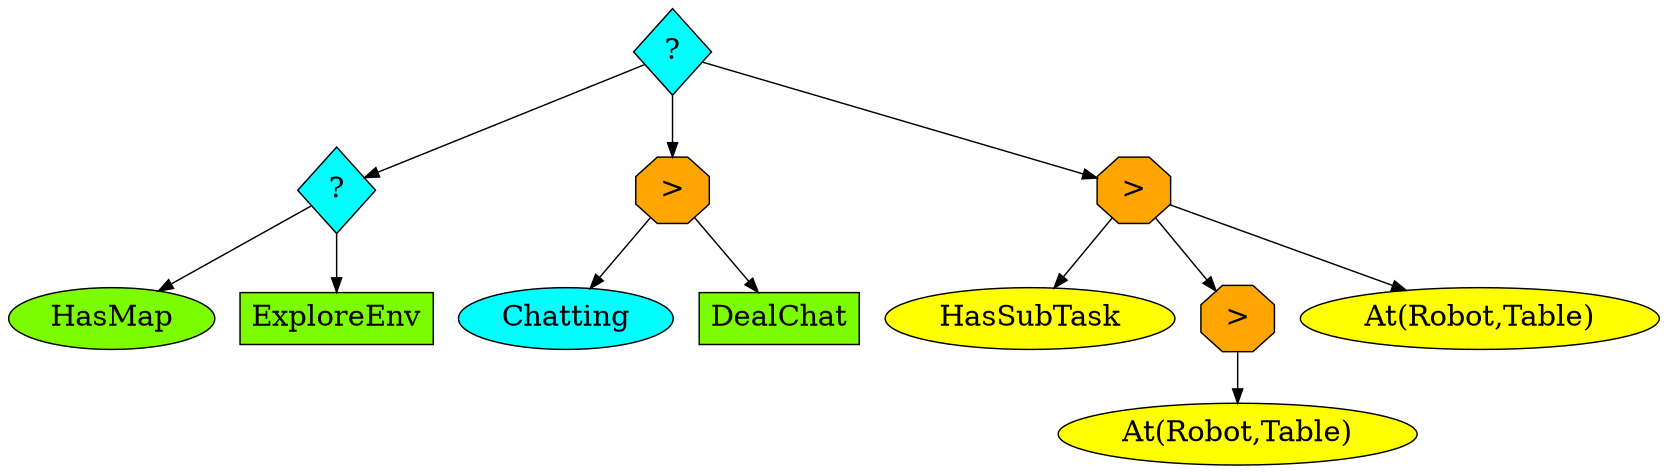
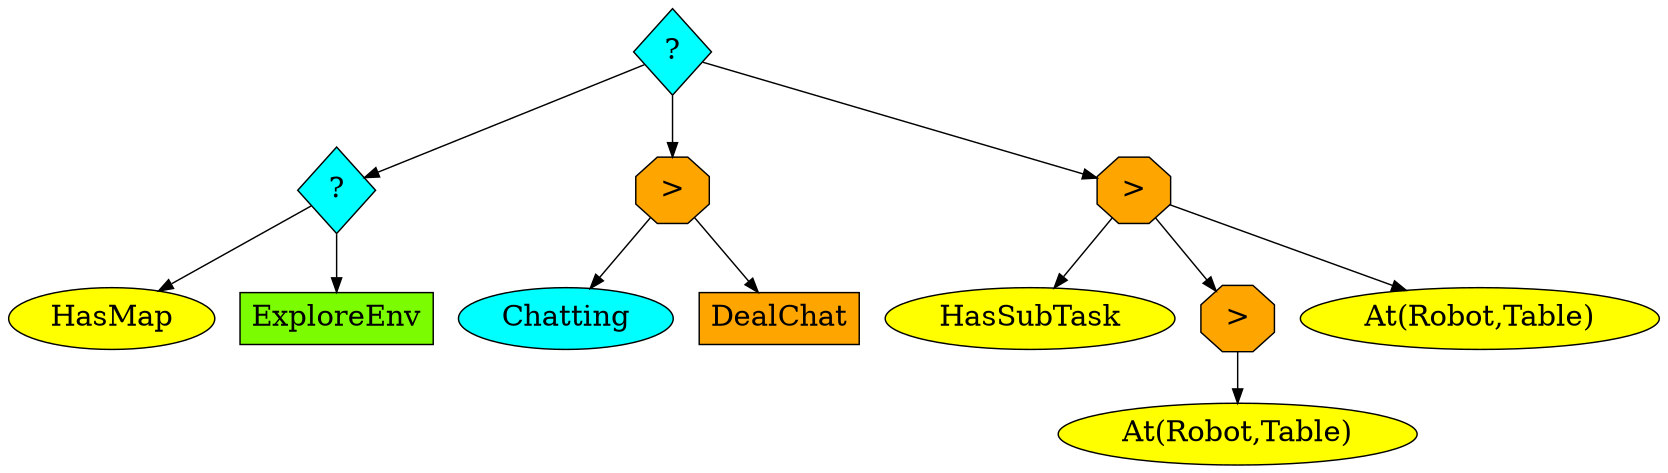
(112, 319) -> (112, 319)
(779, 319) -> (779, 319)
